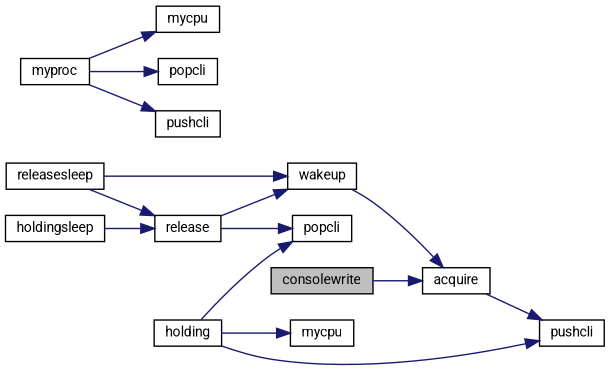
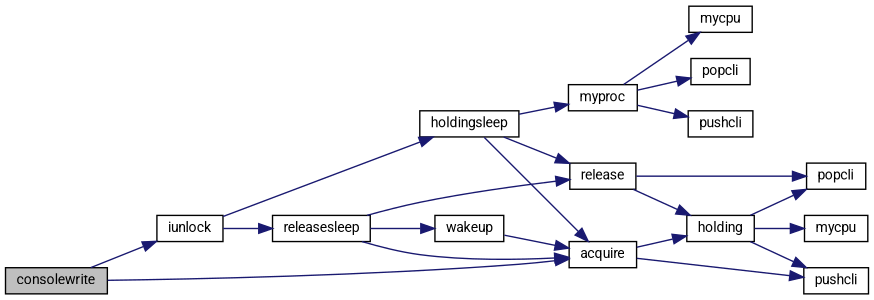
none -> (537, 111)
none -> (522, 175)
(248, 205) -> (655, 199)
none -> (190, 228)
none -> (655, 243)
none -> (458, 258)
